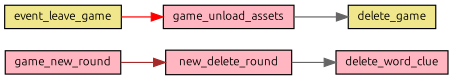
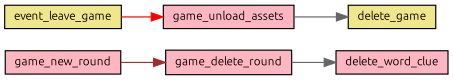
(229, 62) -> (229, 62)
